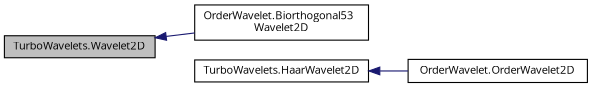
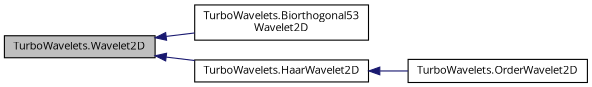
(282, 23) -> (282, 23)
none -> (180, 59)
(498, 71) -> (498, 71)
